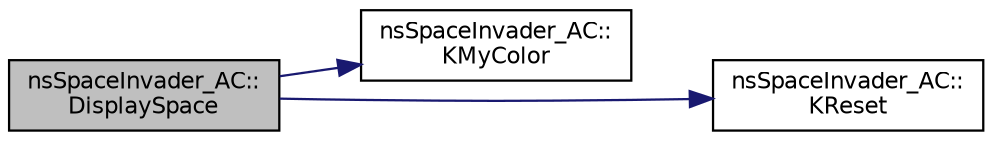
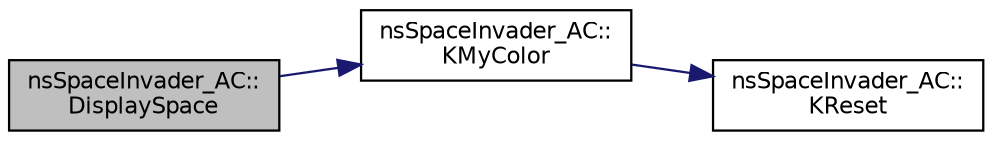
(485, 101) -> (661, 69)
